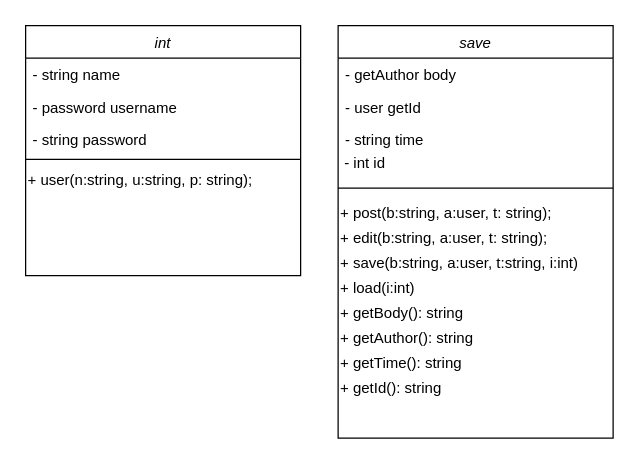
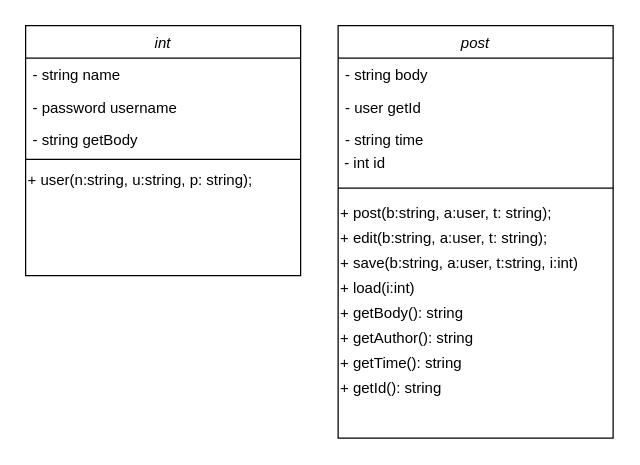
(475, 43) -> (475, 43)
(408, 75) -> (394, 75)
(98, 140) -> (94, 140)
